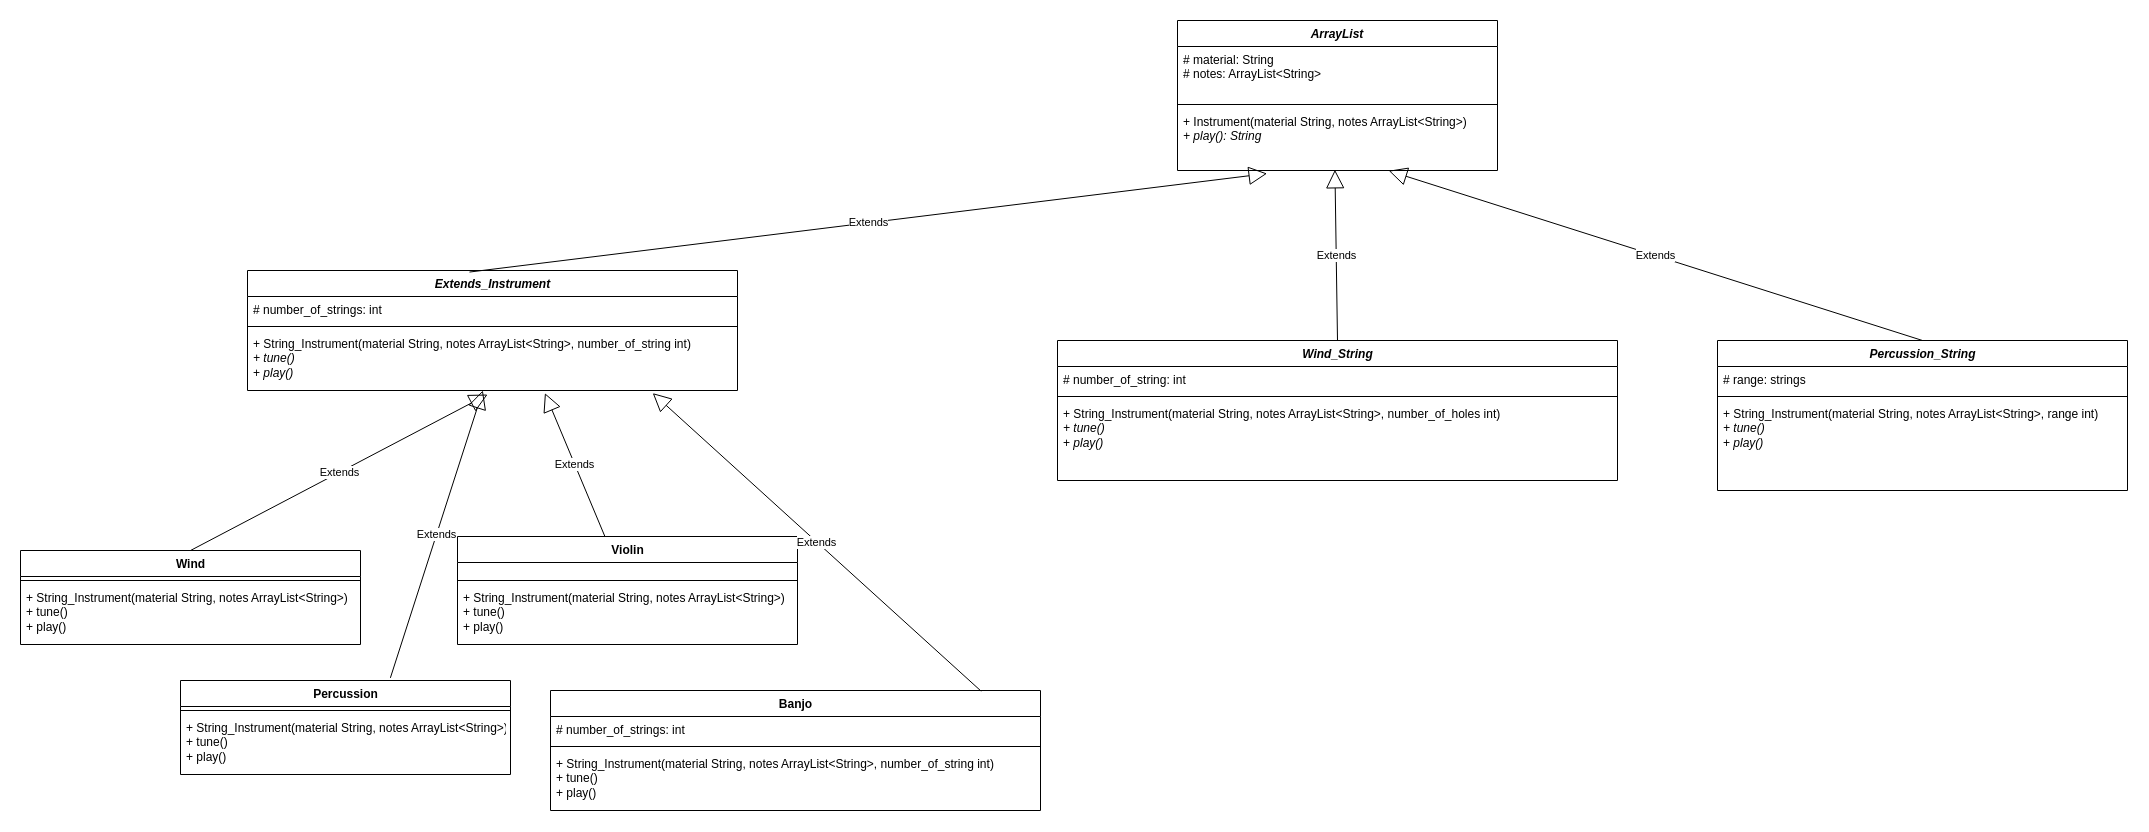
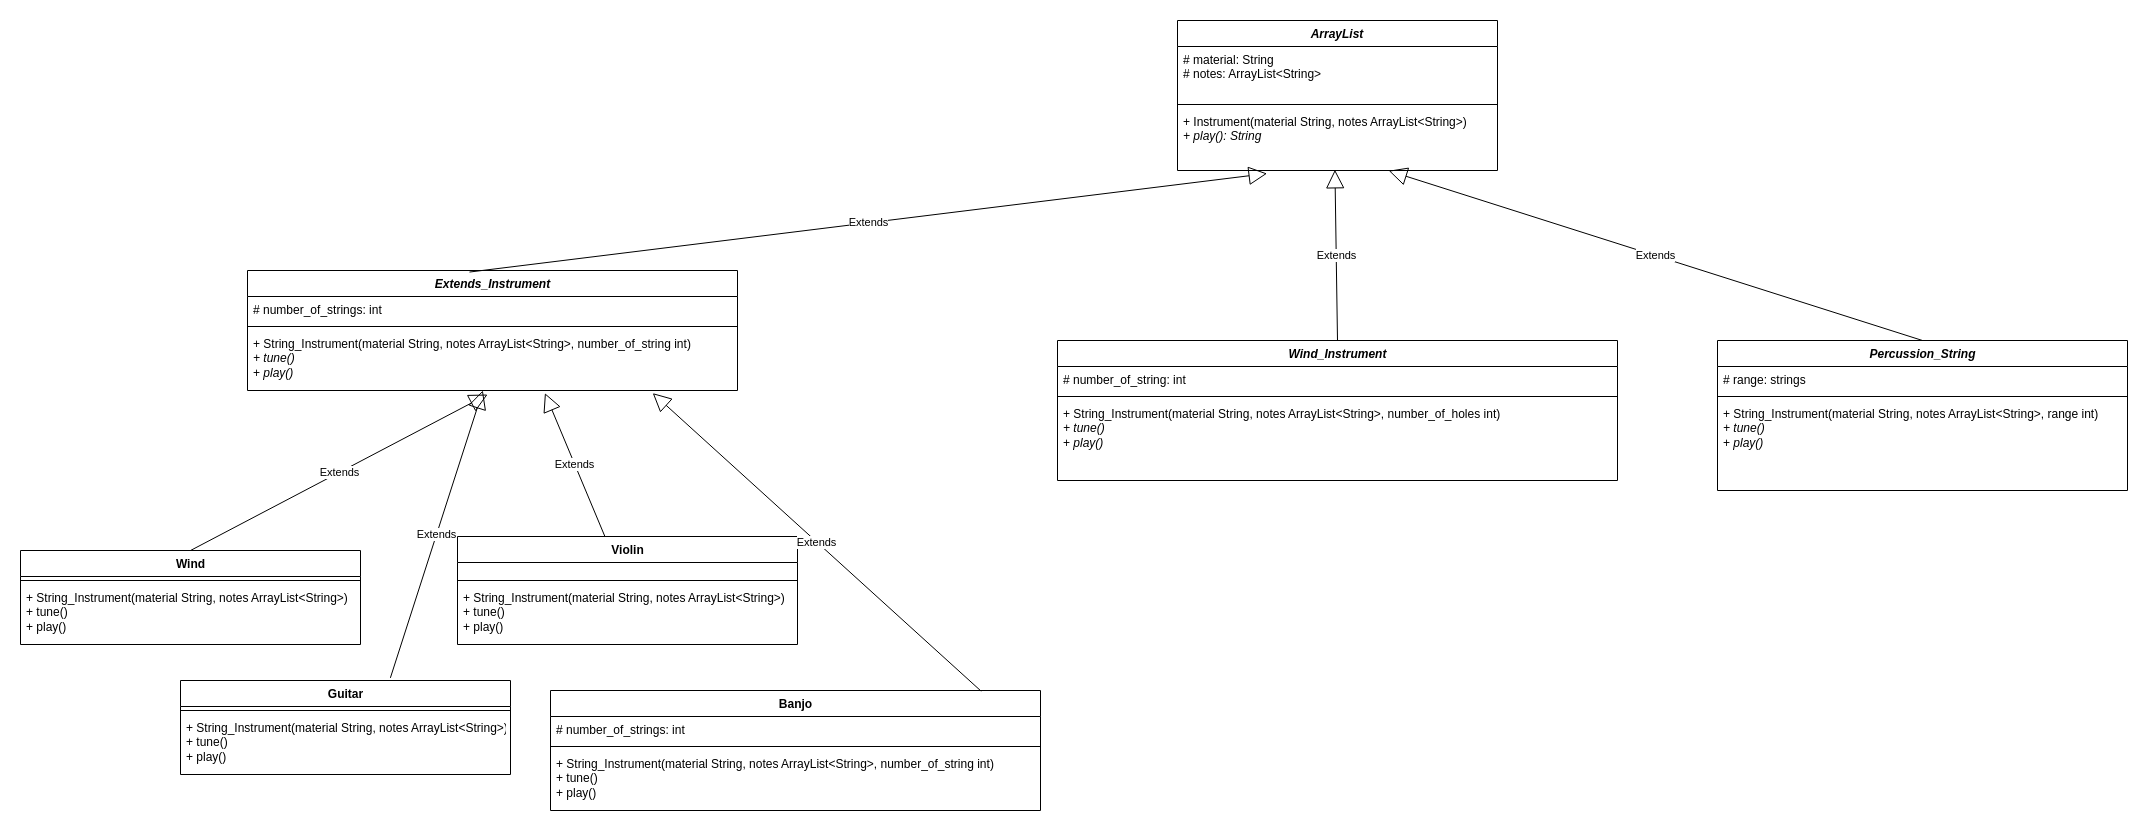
(1338, 355) -> (1338, 355)
(346, 695) -> (346, 695)
